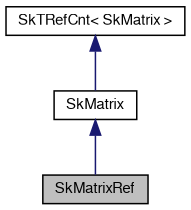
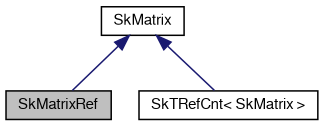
(95, 71) -> (191, 68)
